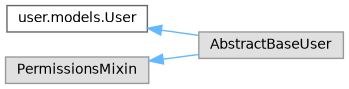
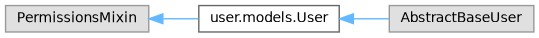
(181, 57) -> (181, 19)
